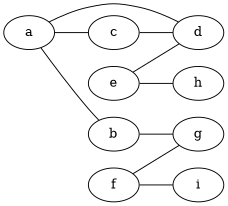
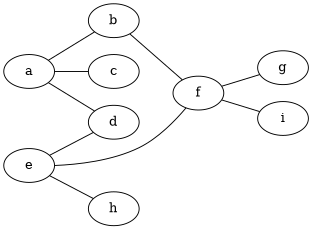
(156, 33) -> none
(156, 134) -> (156, 57)
none -> (128, 153)
